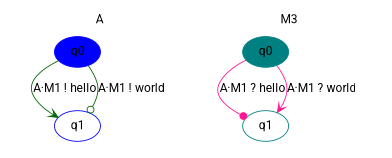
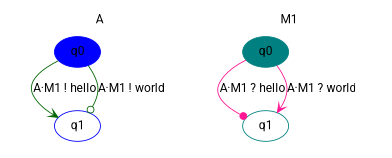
(289, 20) -> (289, 20)
